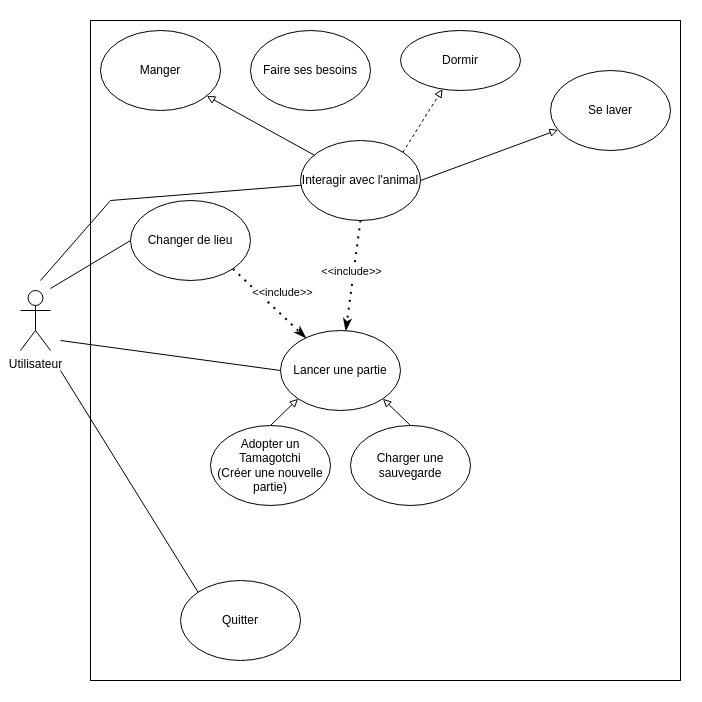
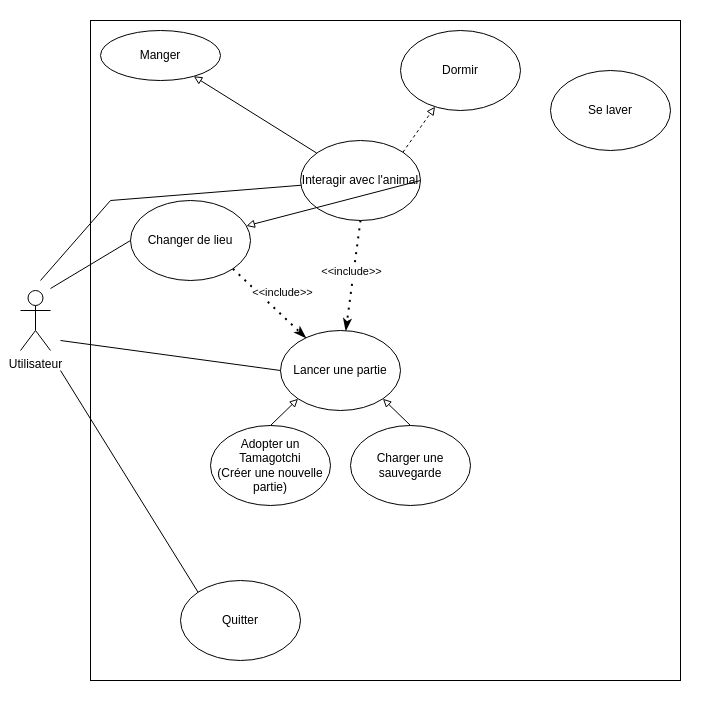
(461, 61) -> (461, 71)
(161, 71) -> (161, 56)
(311, 71) -> none
(485, 157) -> (338, 202)
